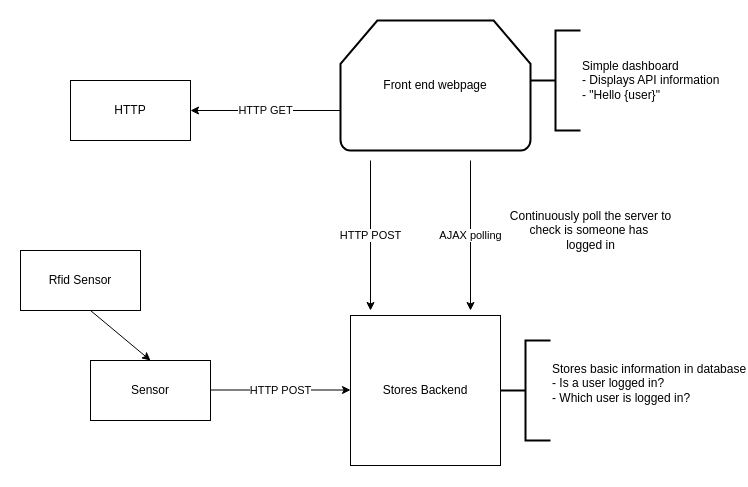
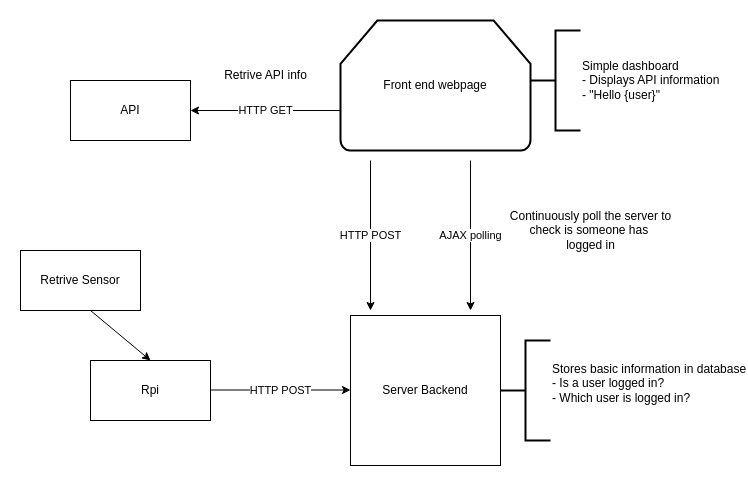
none -> (266, 76)
(131, 111) -> (131, 111)
(81, 281) -> (81, 281)
(151, 391) -> (151, 391)
(426, 391) -> (426, 391)
